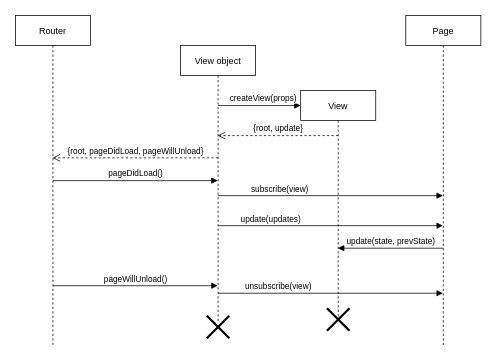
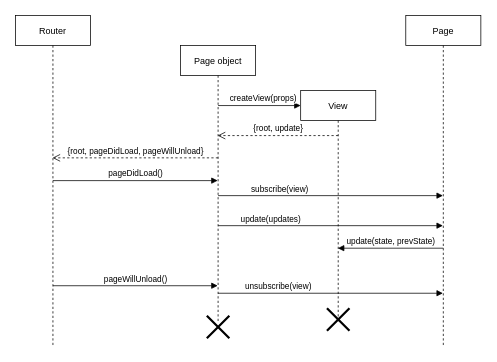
(218, 61) -> (218, 61)
